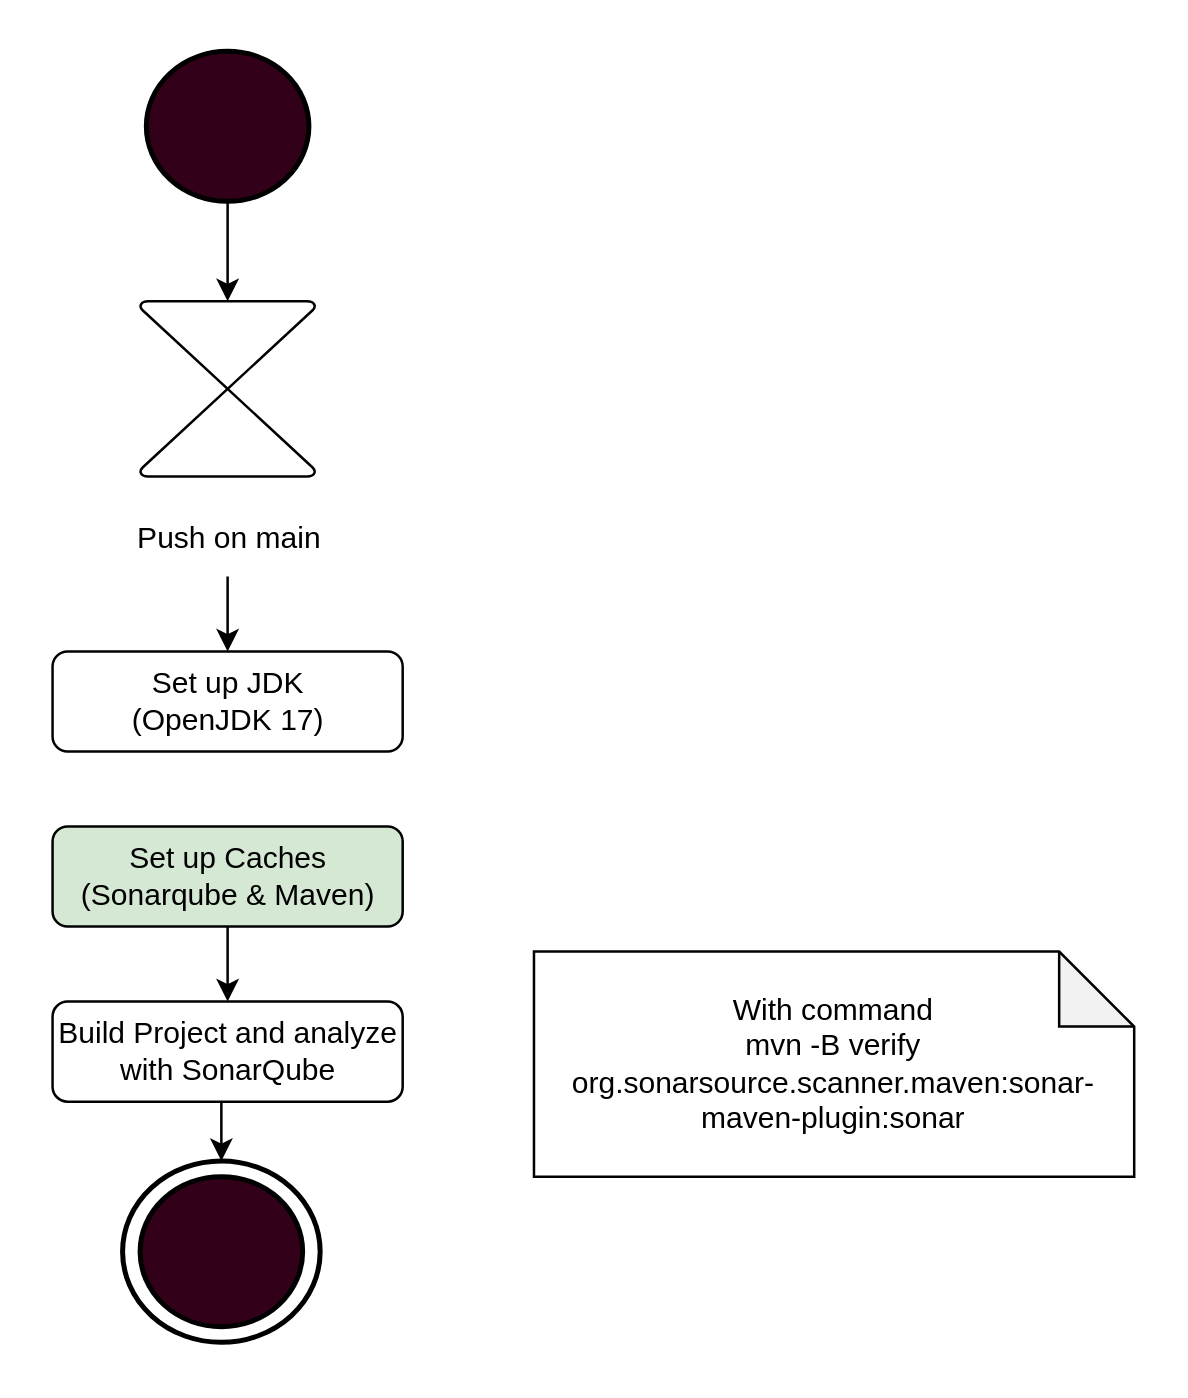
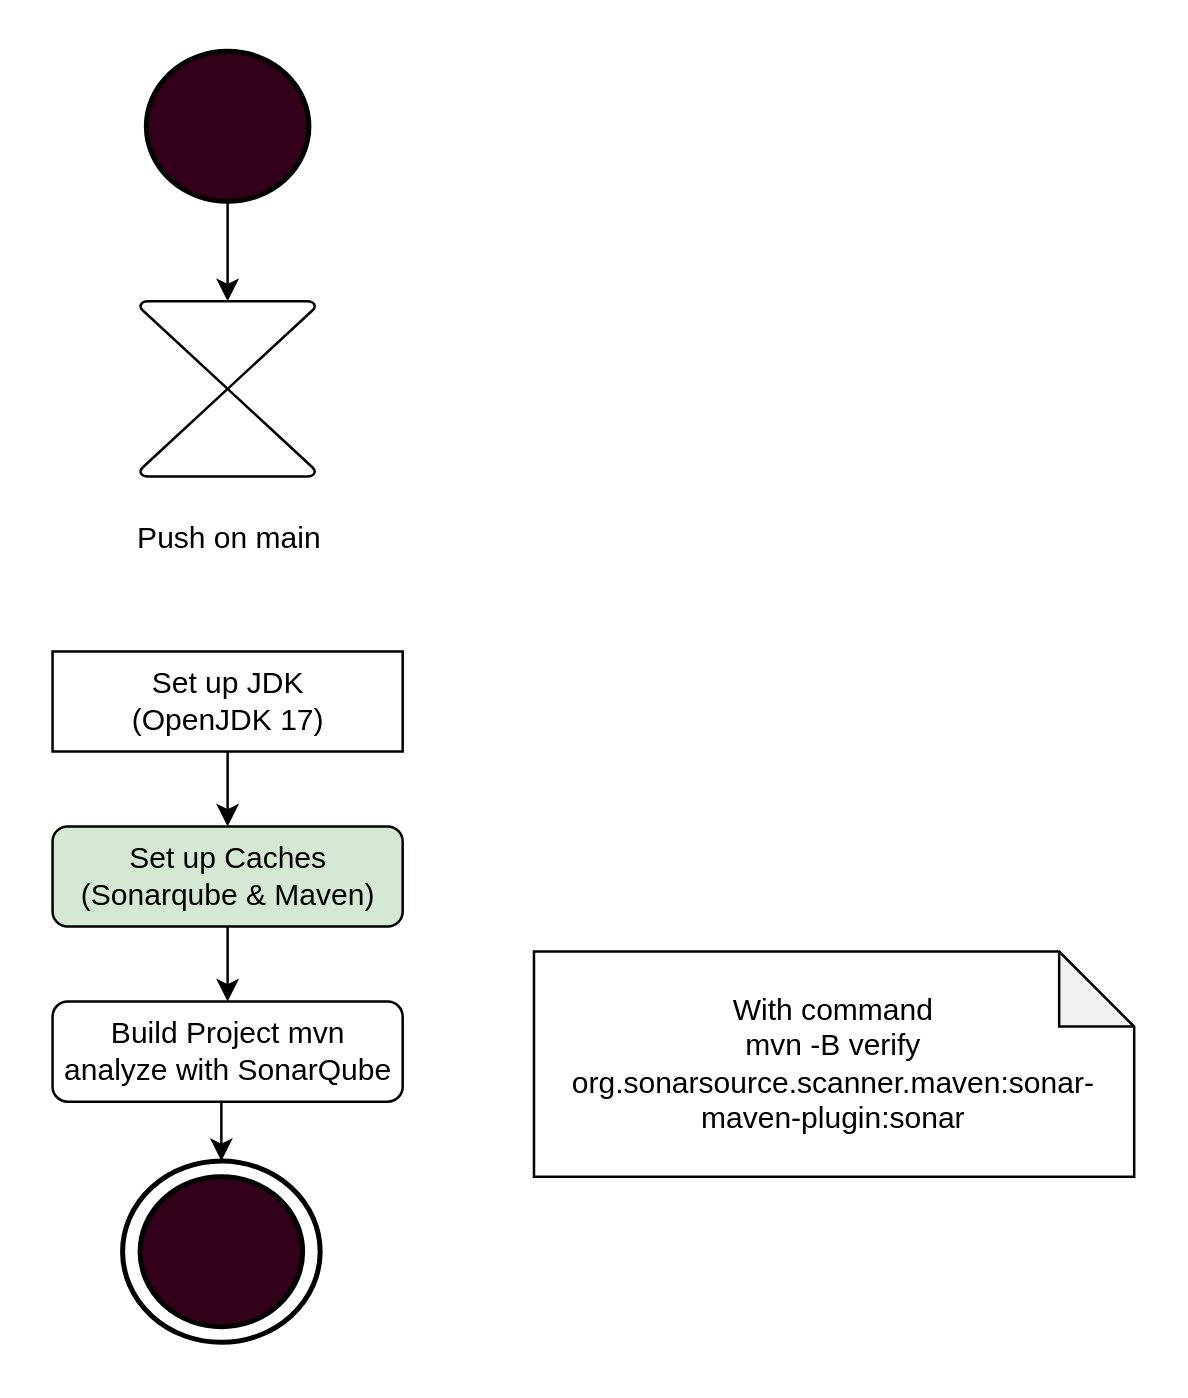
(228, 622) -> none
(228, 701) -> (228, 701)
none -> (228, 797)
(229, 1051) -> (229, 1051)
